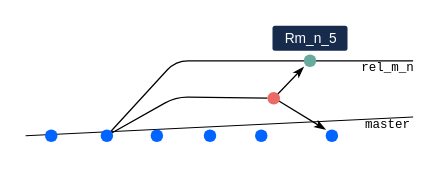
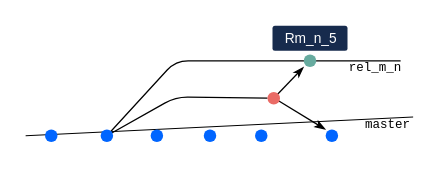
(388, 67) -> (376, 67)
